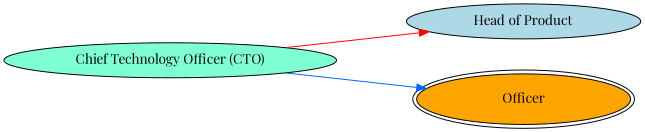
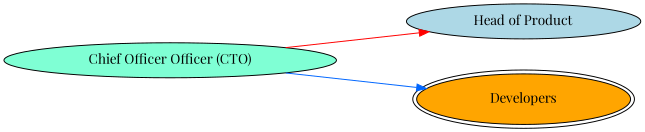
(170, 60) -> (170, 60)
(524, 99) -> (524, 99)
